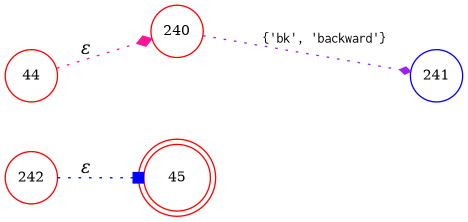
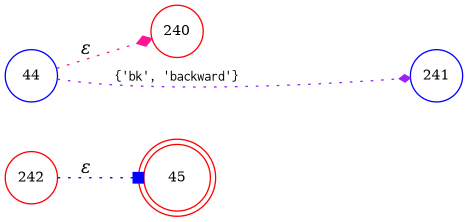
(301, 53) -> (228, 87)
(31, 76) -> (31, 76)
